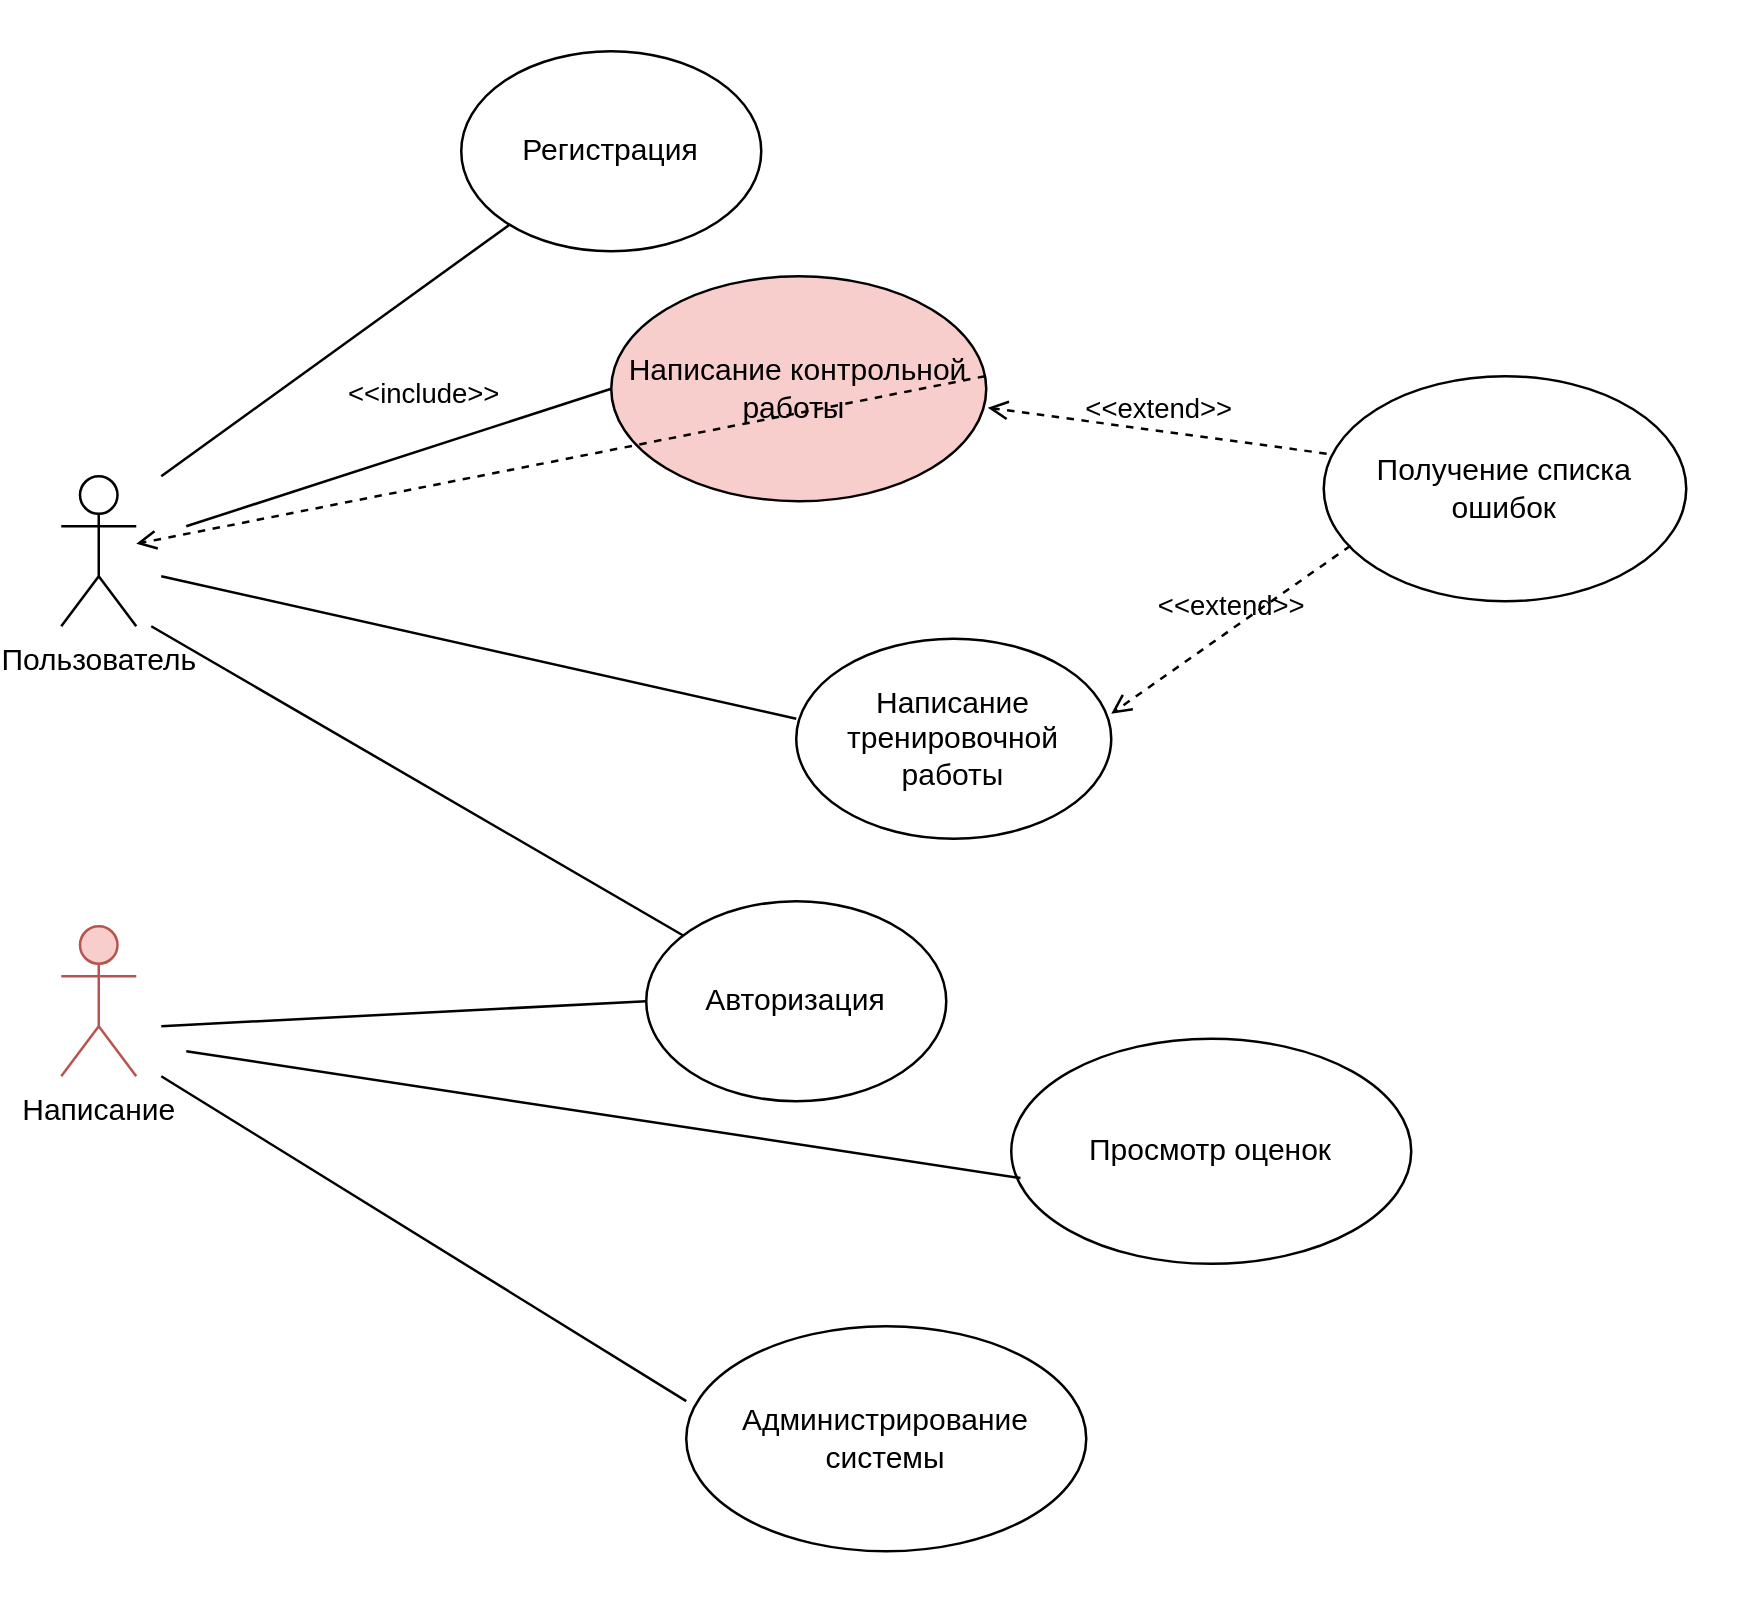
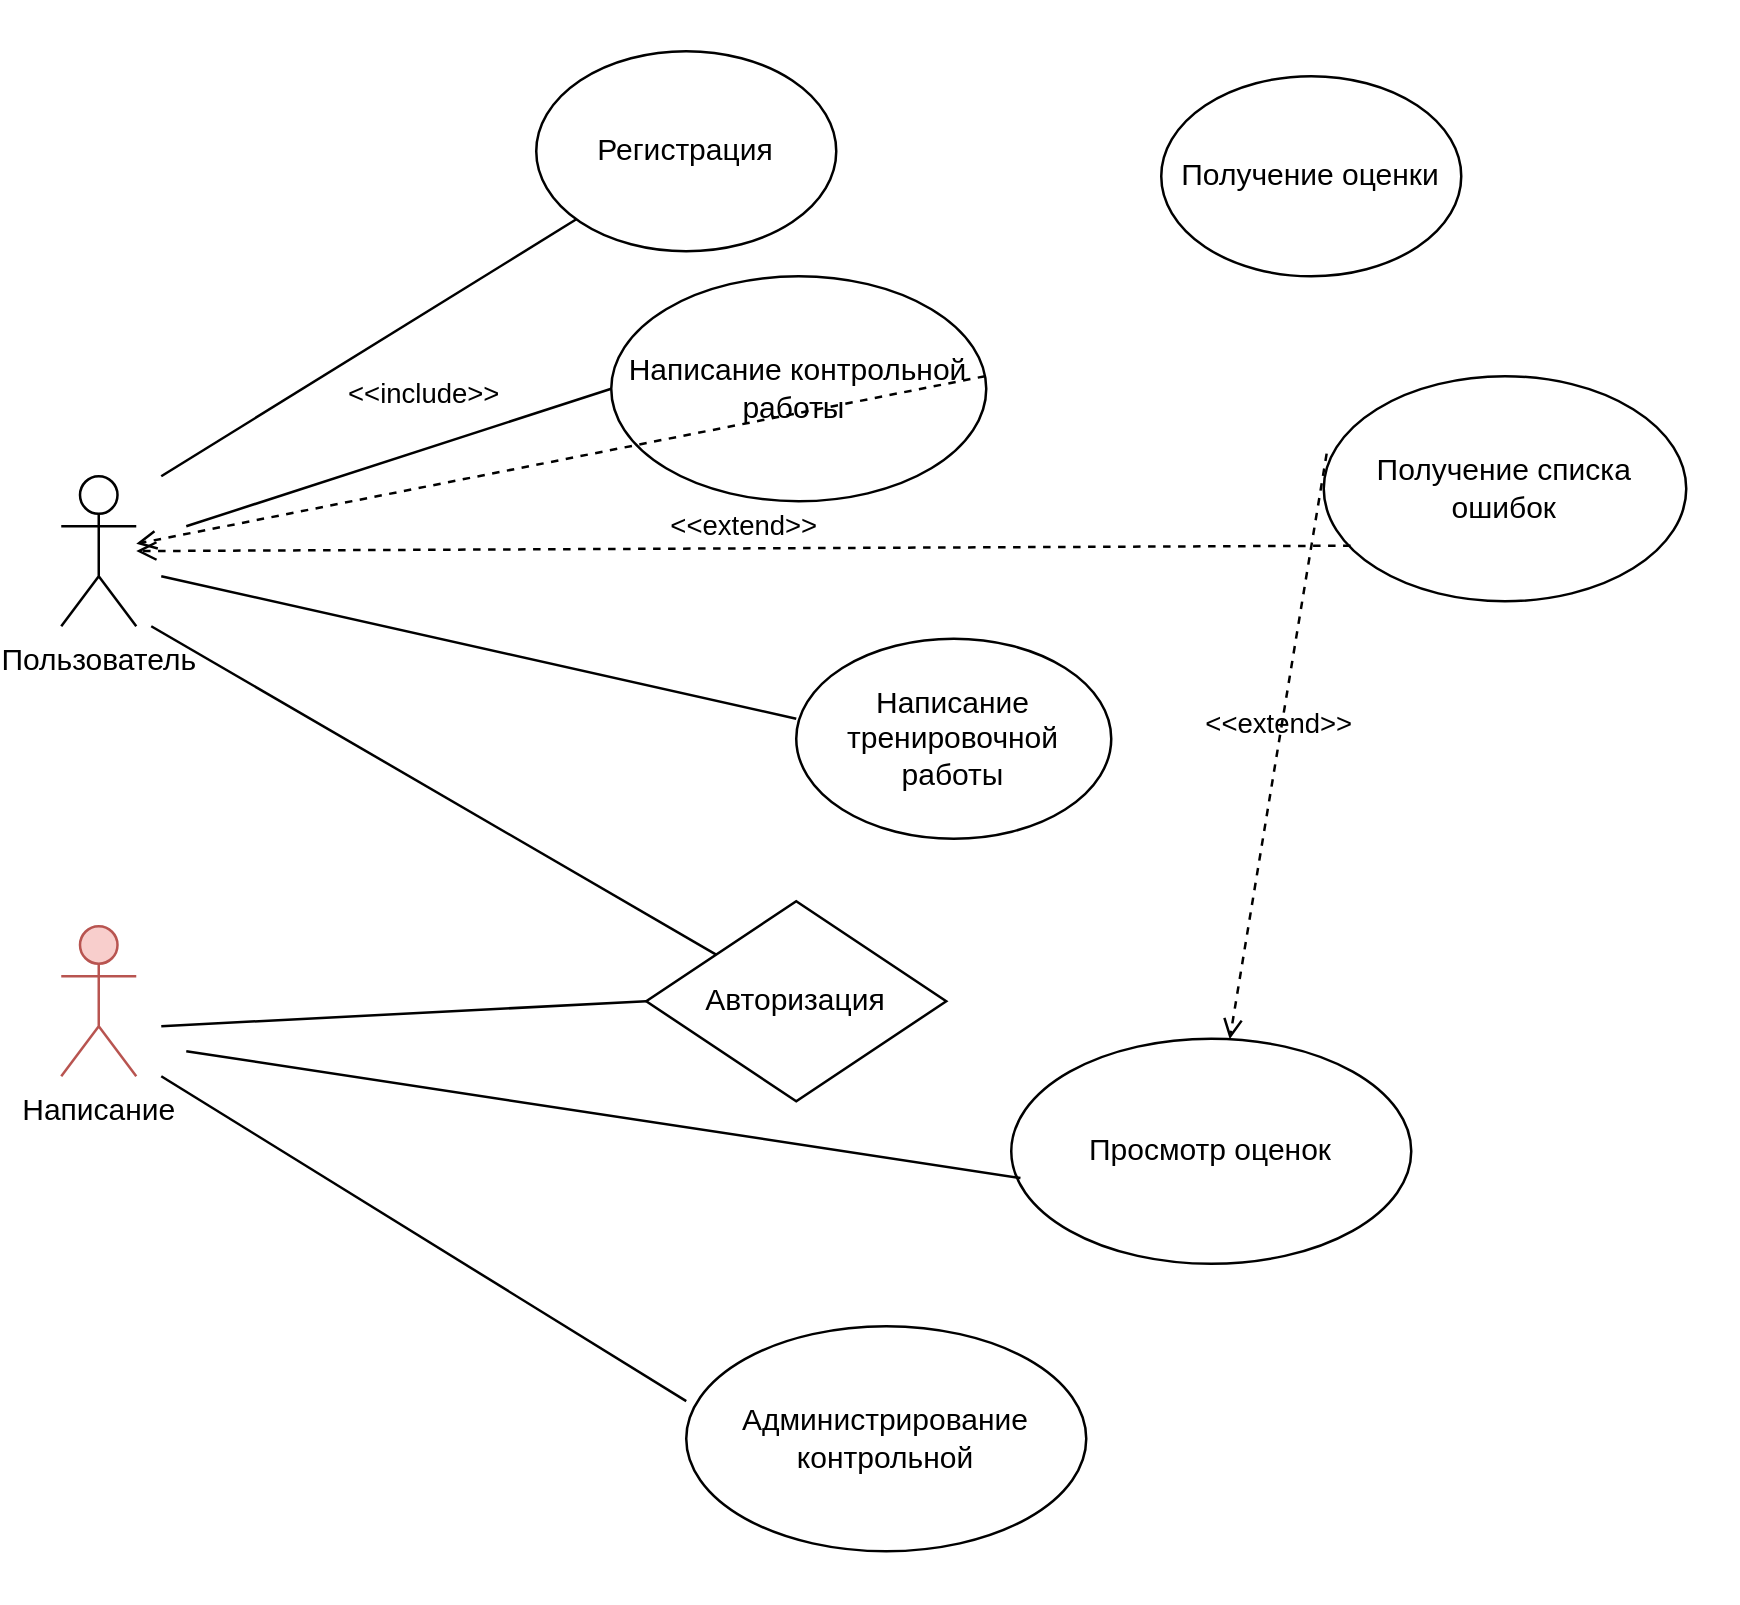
(611, 151) -> (686, 151)
none -> (1311, 176)
(799, 389) -> (799, 389)
(1160, 431) -> (1268, 807)
(1209, 645) -> (726, 548)
(796, 1001) -> (796, 1001)
(886, 1439) -> (886, 1439)
